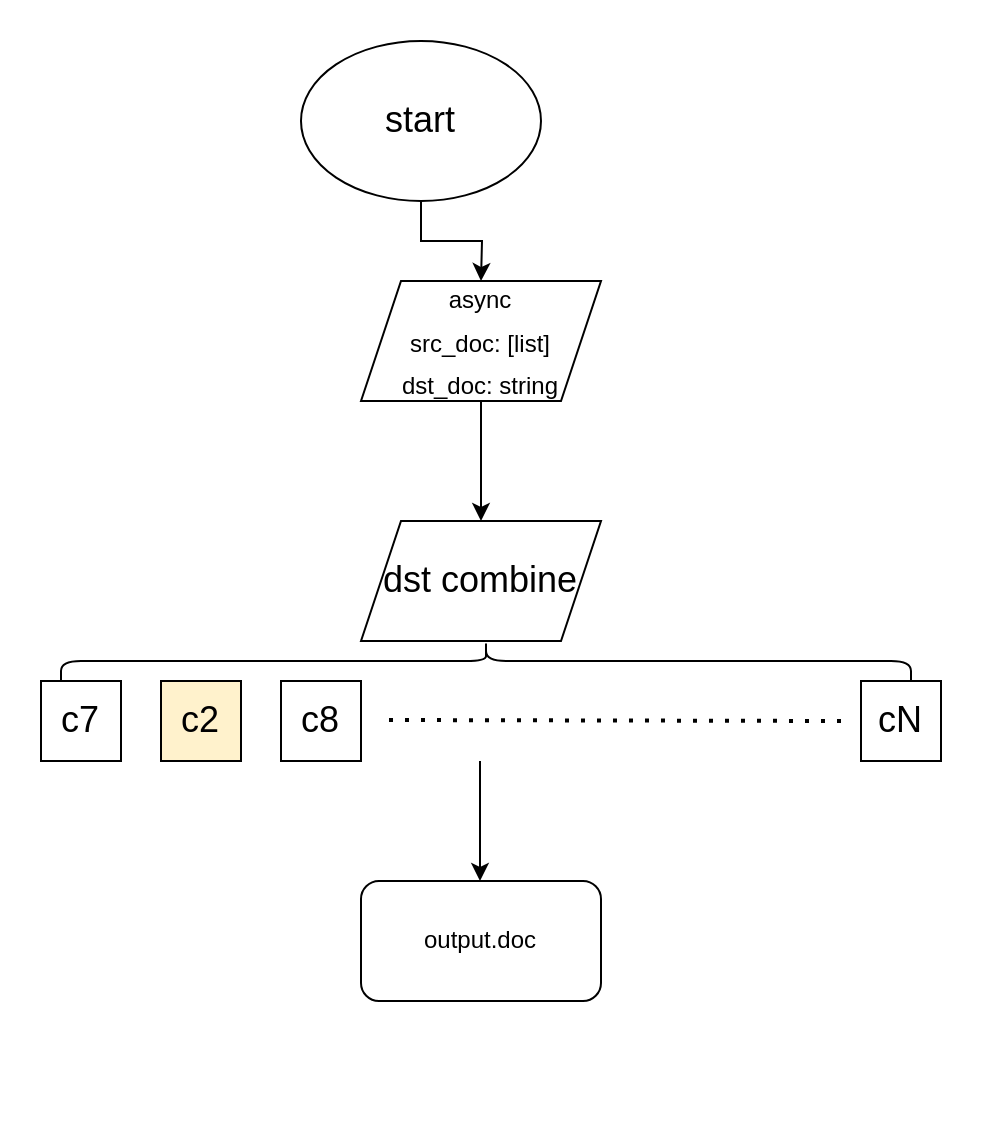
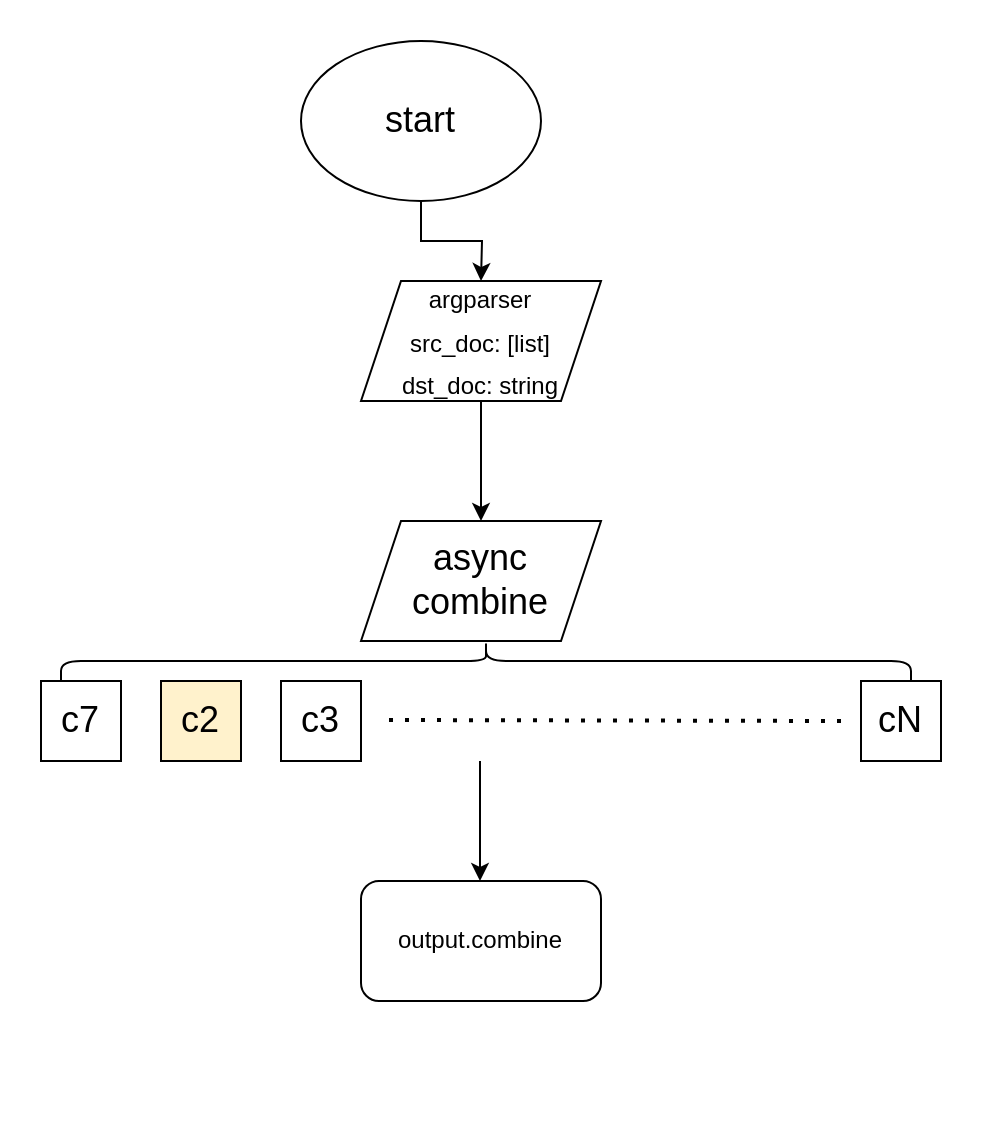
(481, 341) -> (481, 341)
(481, 581) -> (481, 581)
(321, 721) -> (321, 721)
(481, 941) -> (481, 941)
